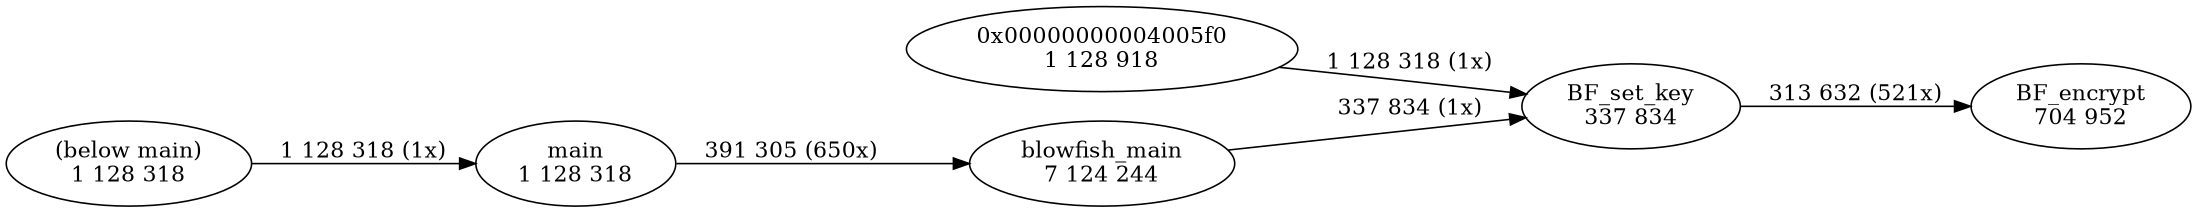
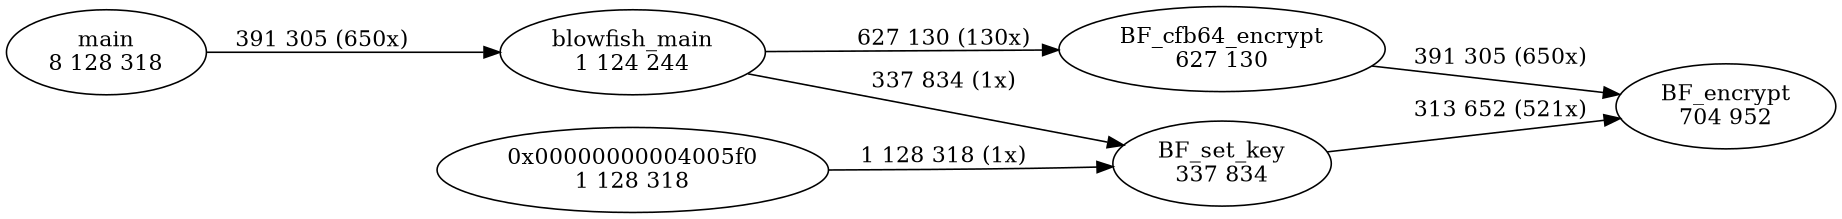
(1102, 49) -> (633, 170)
none -> (1222, 49)
(1856, 94) -> (1500, 110)
(129, 164) -> none
(576, 164) -> (106, 52)
(1102, 164) -> (633, 52)
